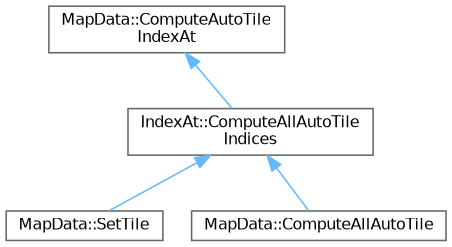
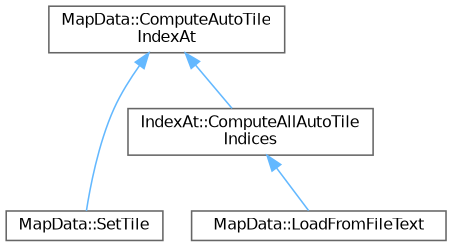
(153, 187) -> (104, 135)
(319, 226) -> (319, 226)
